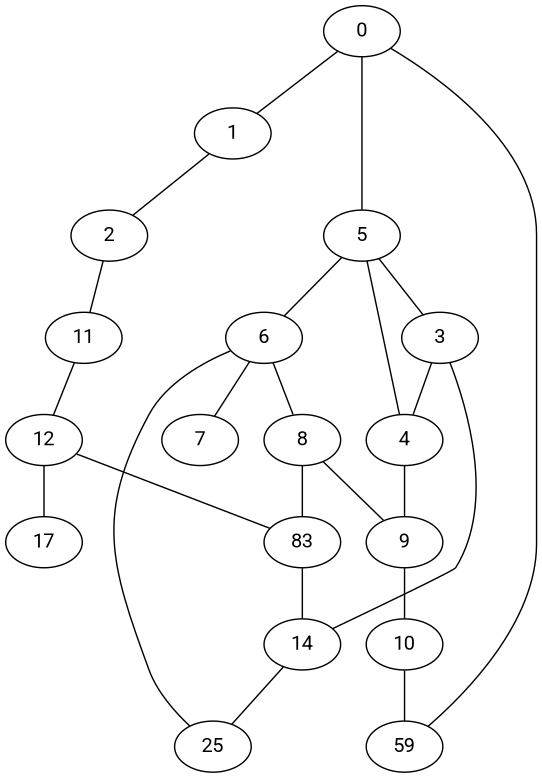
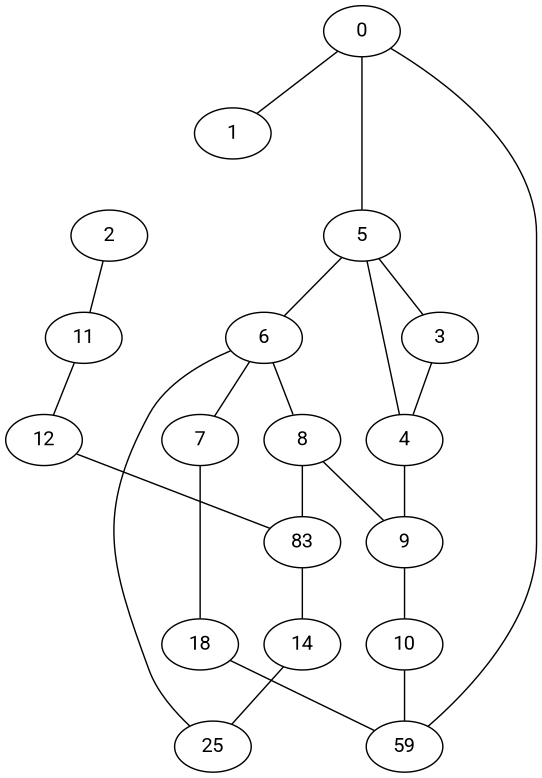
(171, 185) -> none
(470, 533) -> none
(44, 542) -> none
none -> (200, 644)
